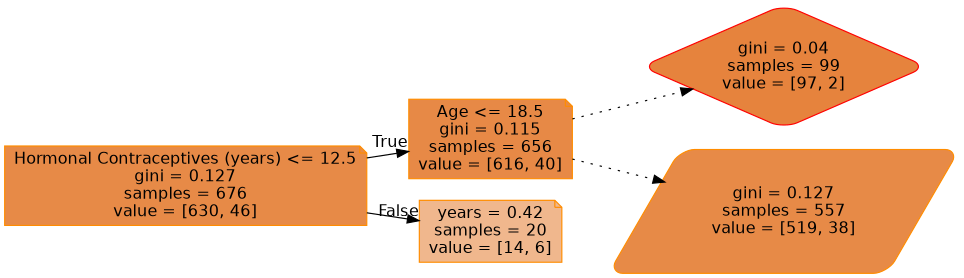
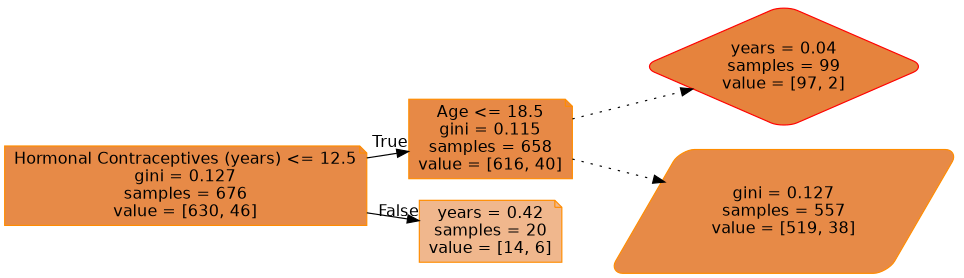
(784, 67) -> (784, 67)
(491, 139) -> (491, 139)
